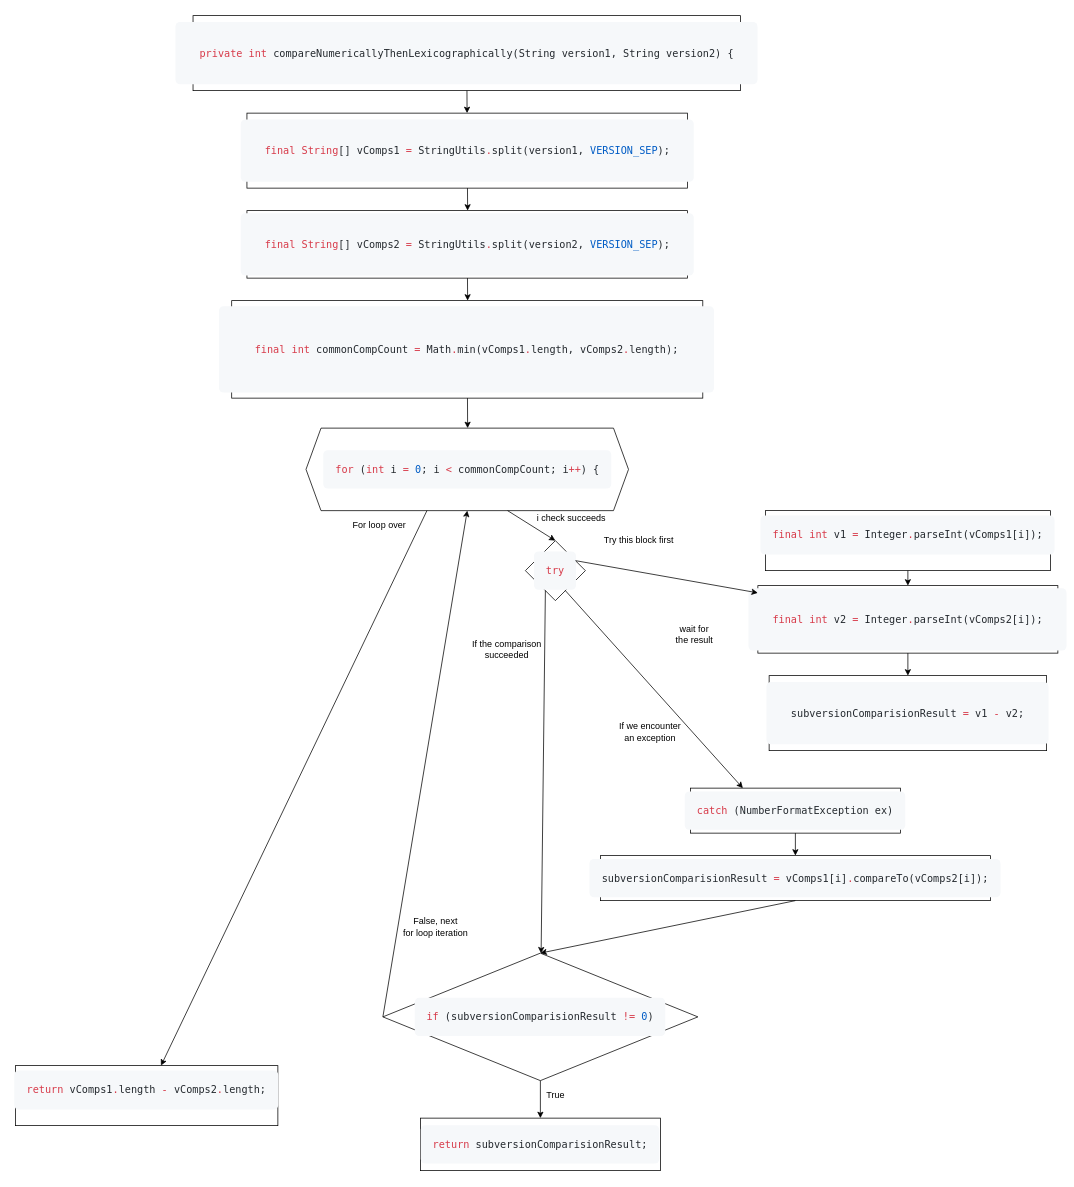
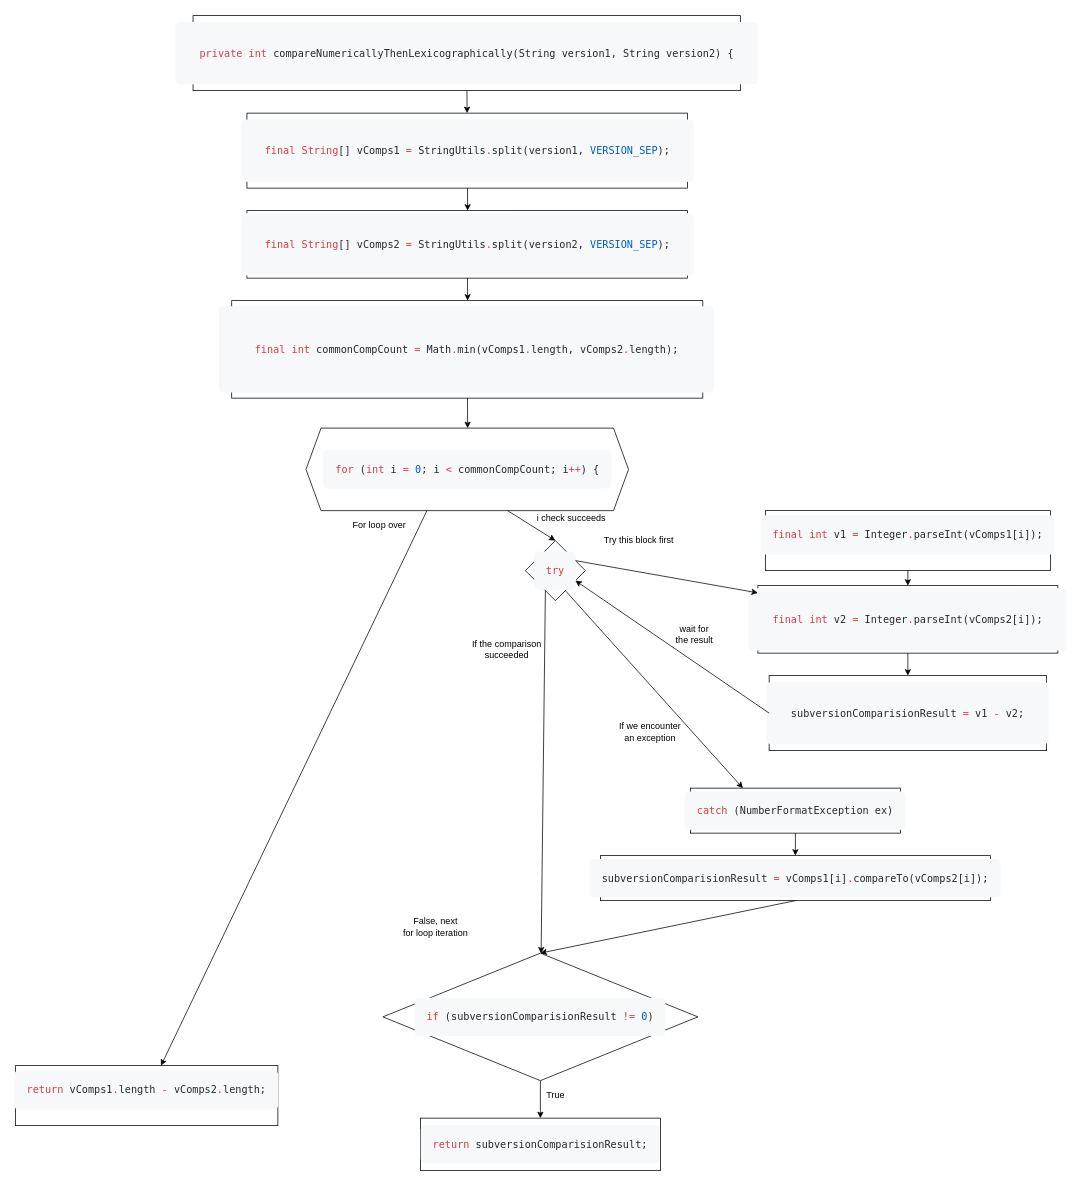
none -> (675, 648)
(425, 766) -> none
